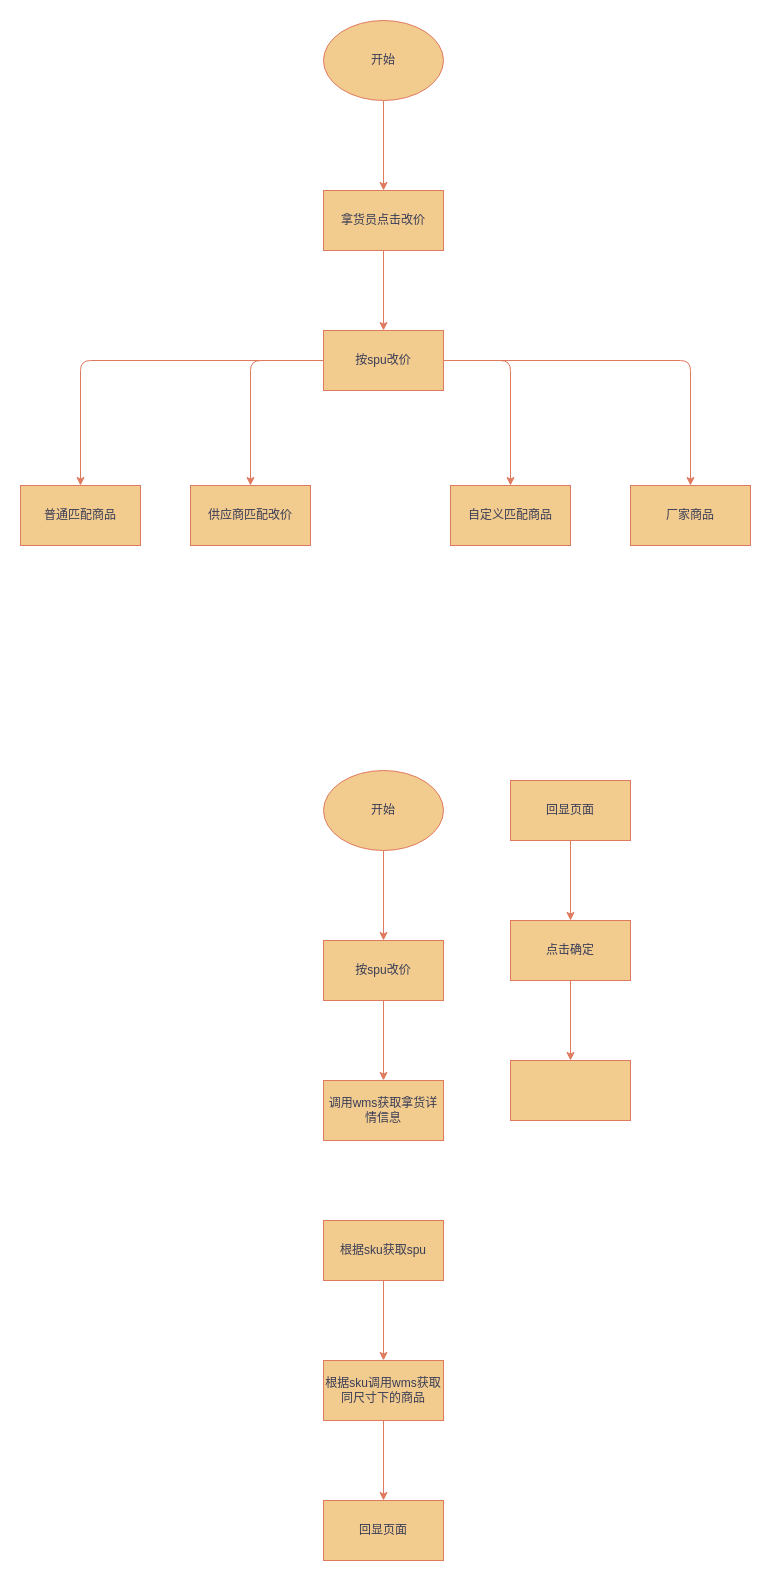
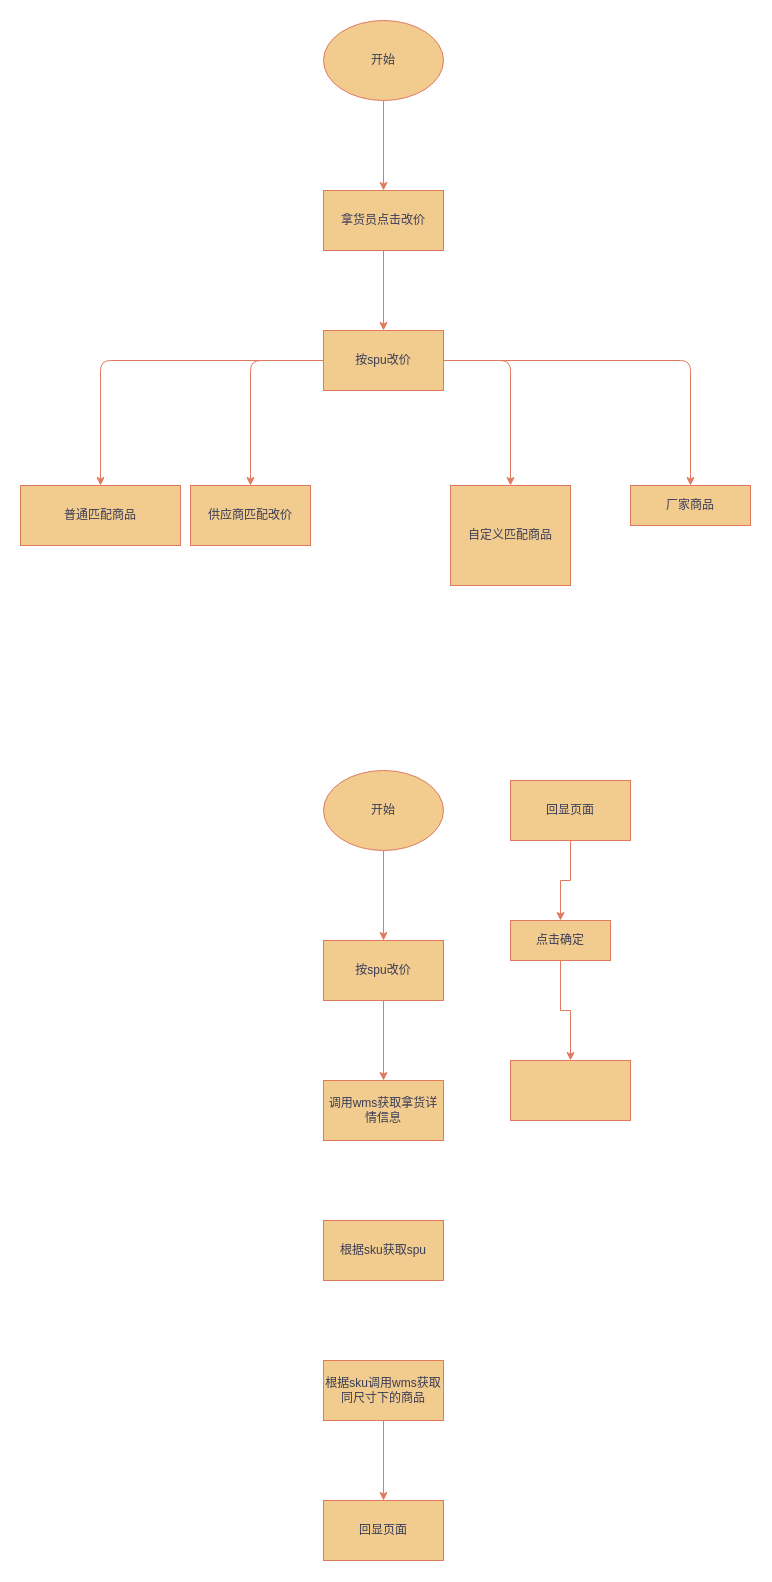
(81, 516) -> (101, 516)
(511, 516) -> (511, 536)
(691, 516) -> (691, 506)
(571, 951) -> (561, 941)
(384, 1317) -> none
